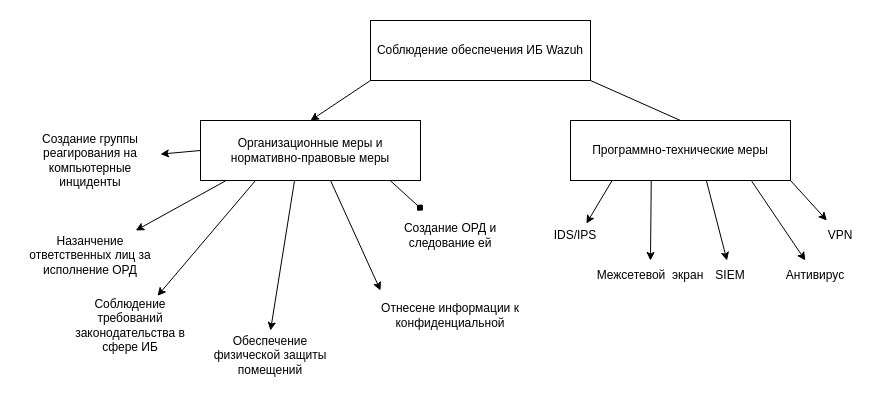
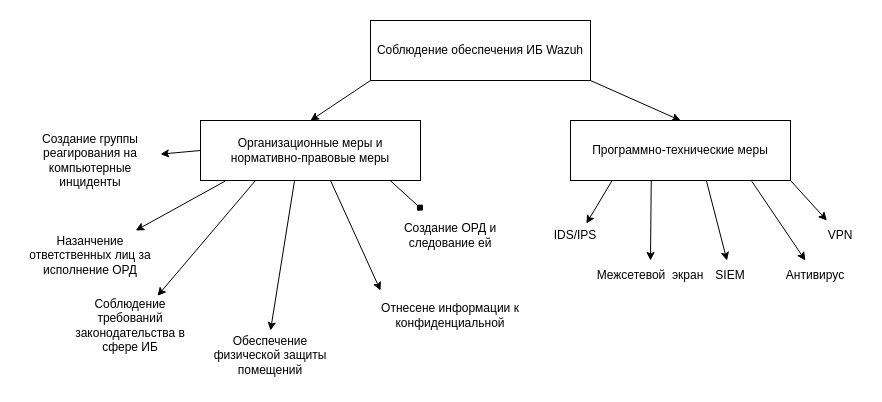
(676, 118) -> (673, 117)
